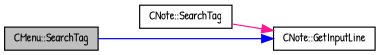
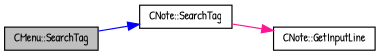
(180, 39) -> (113, 29)
